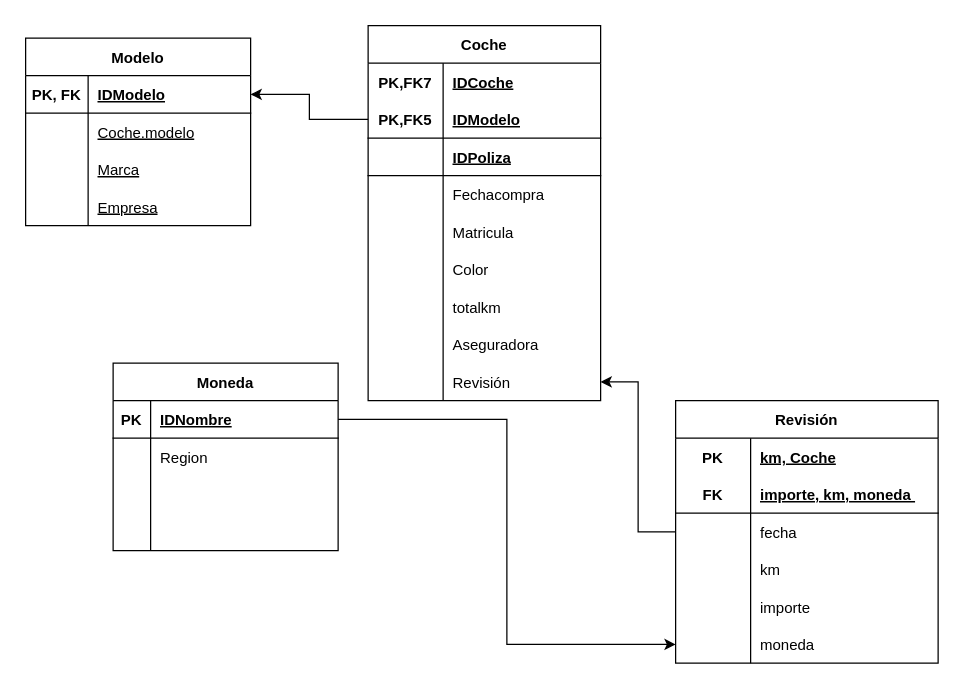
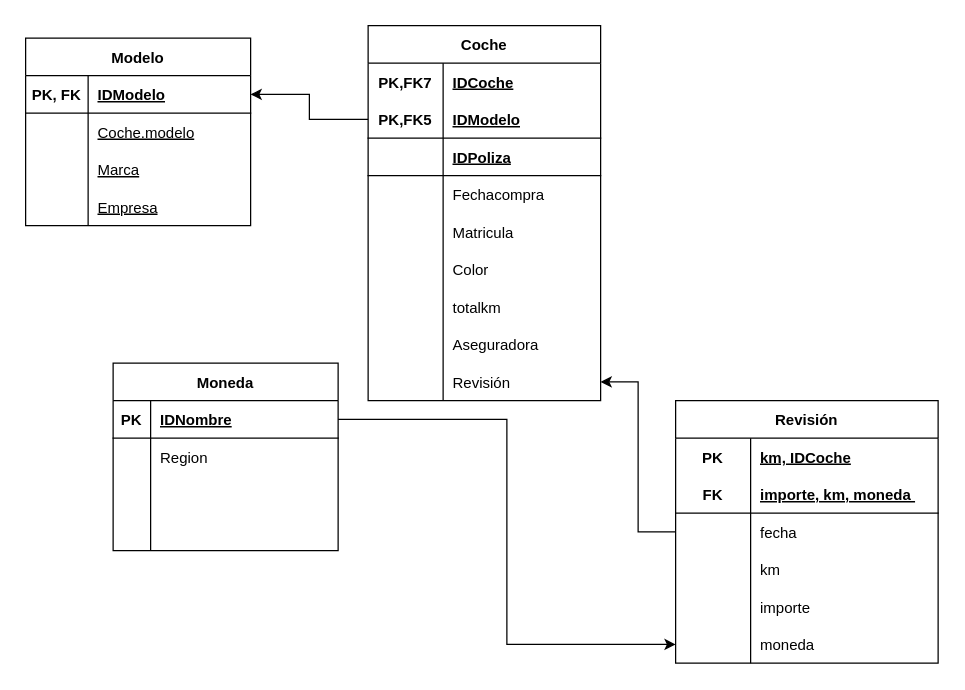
(794, 458) -> (802, 458)
